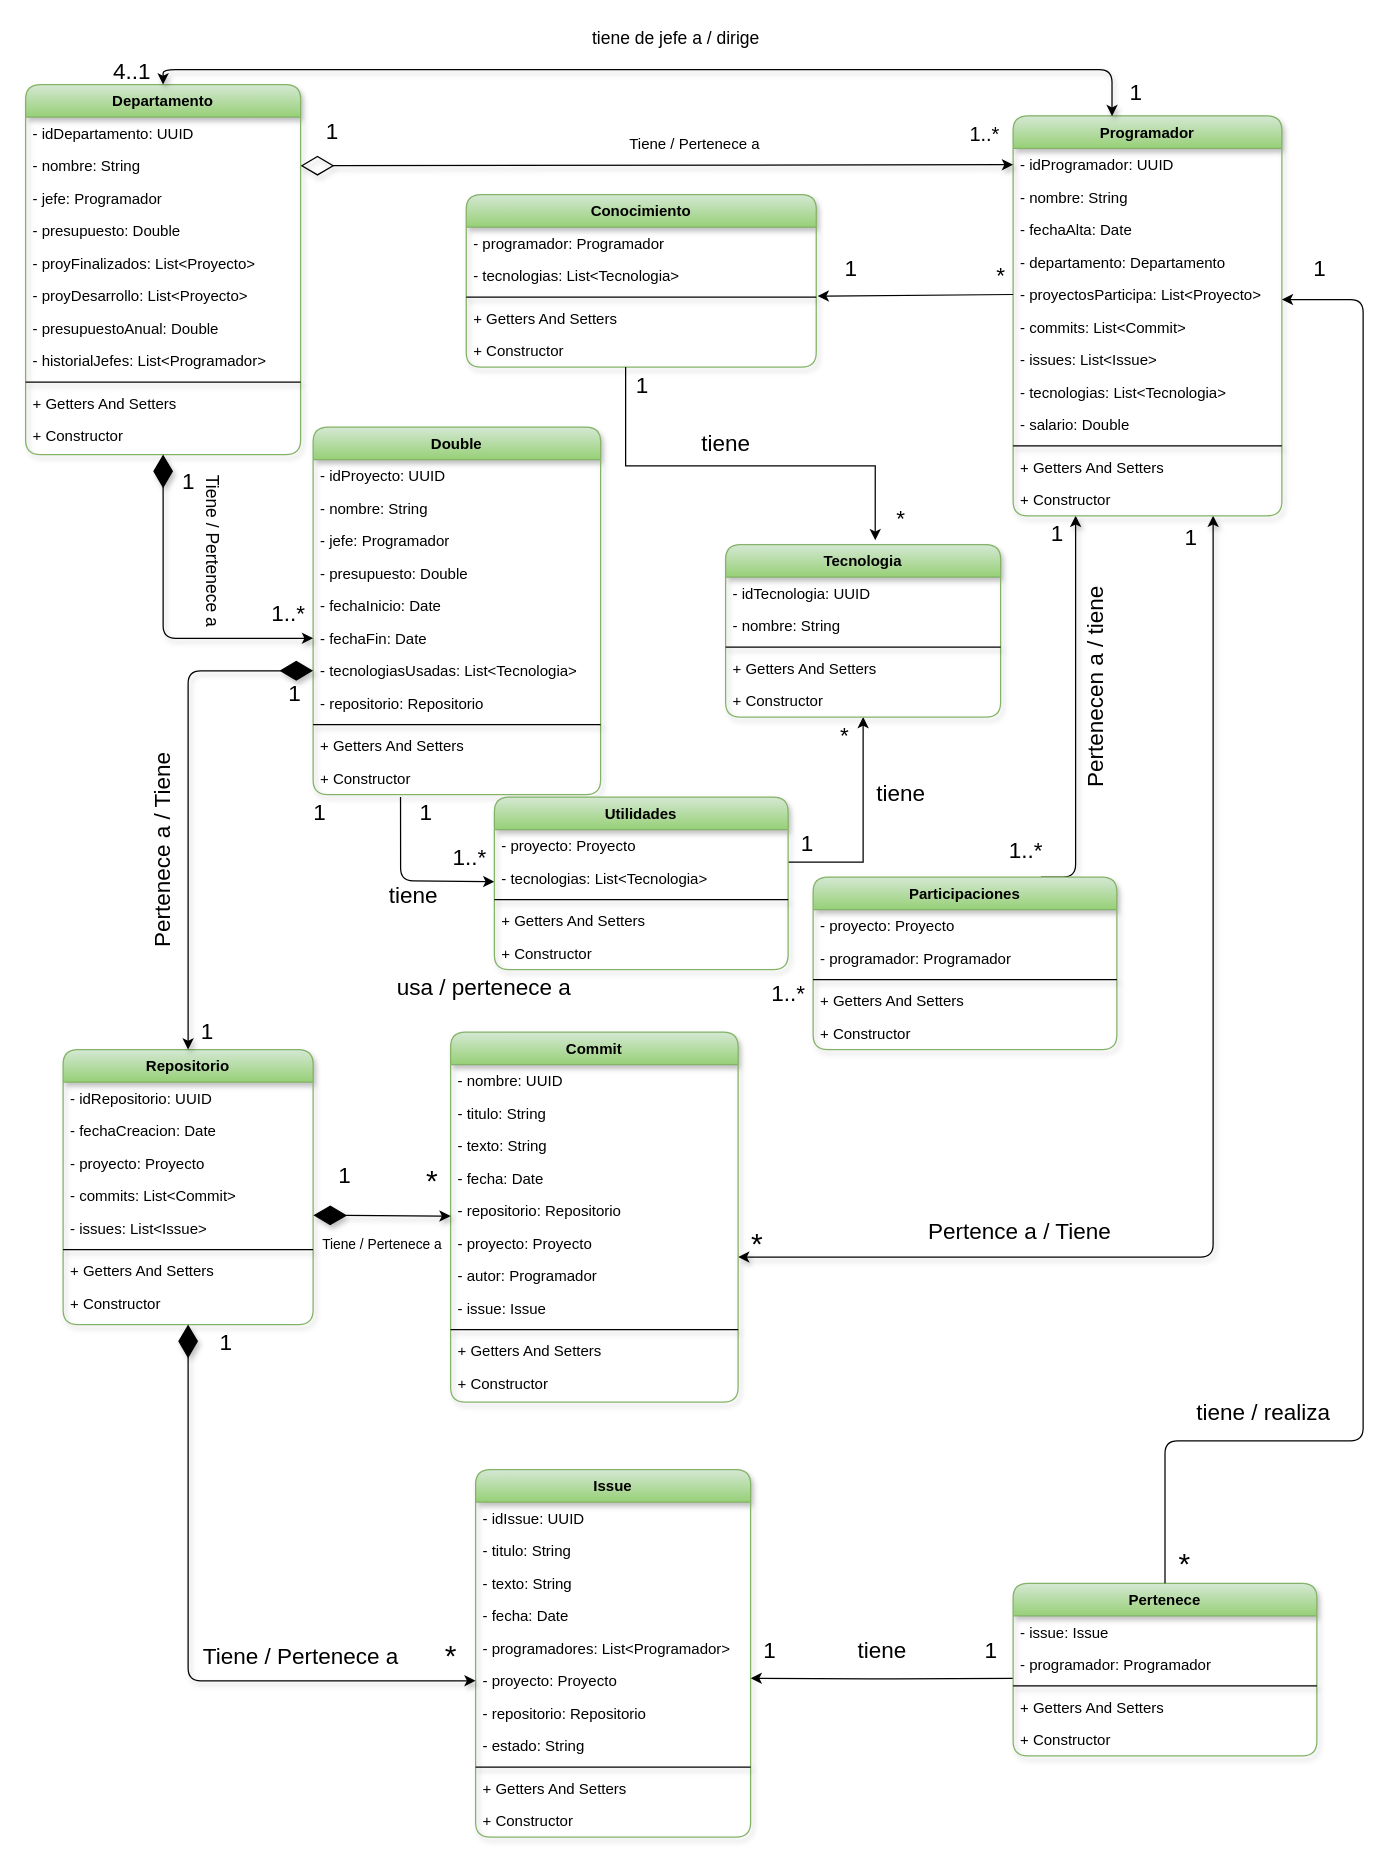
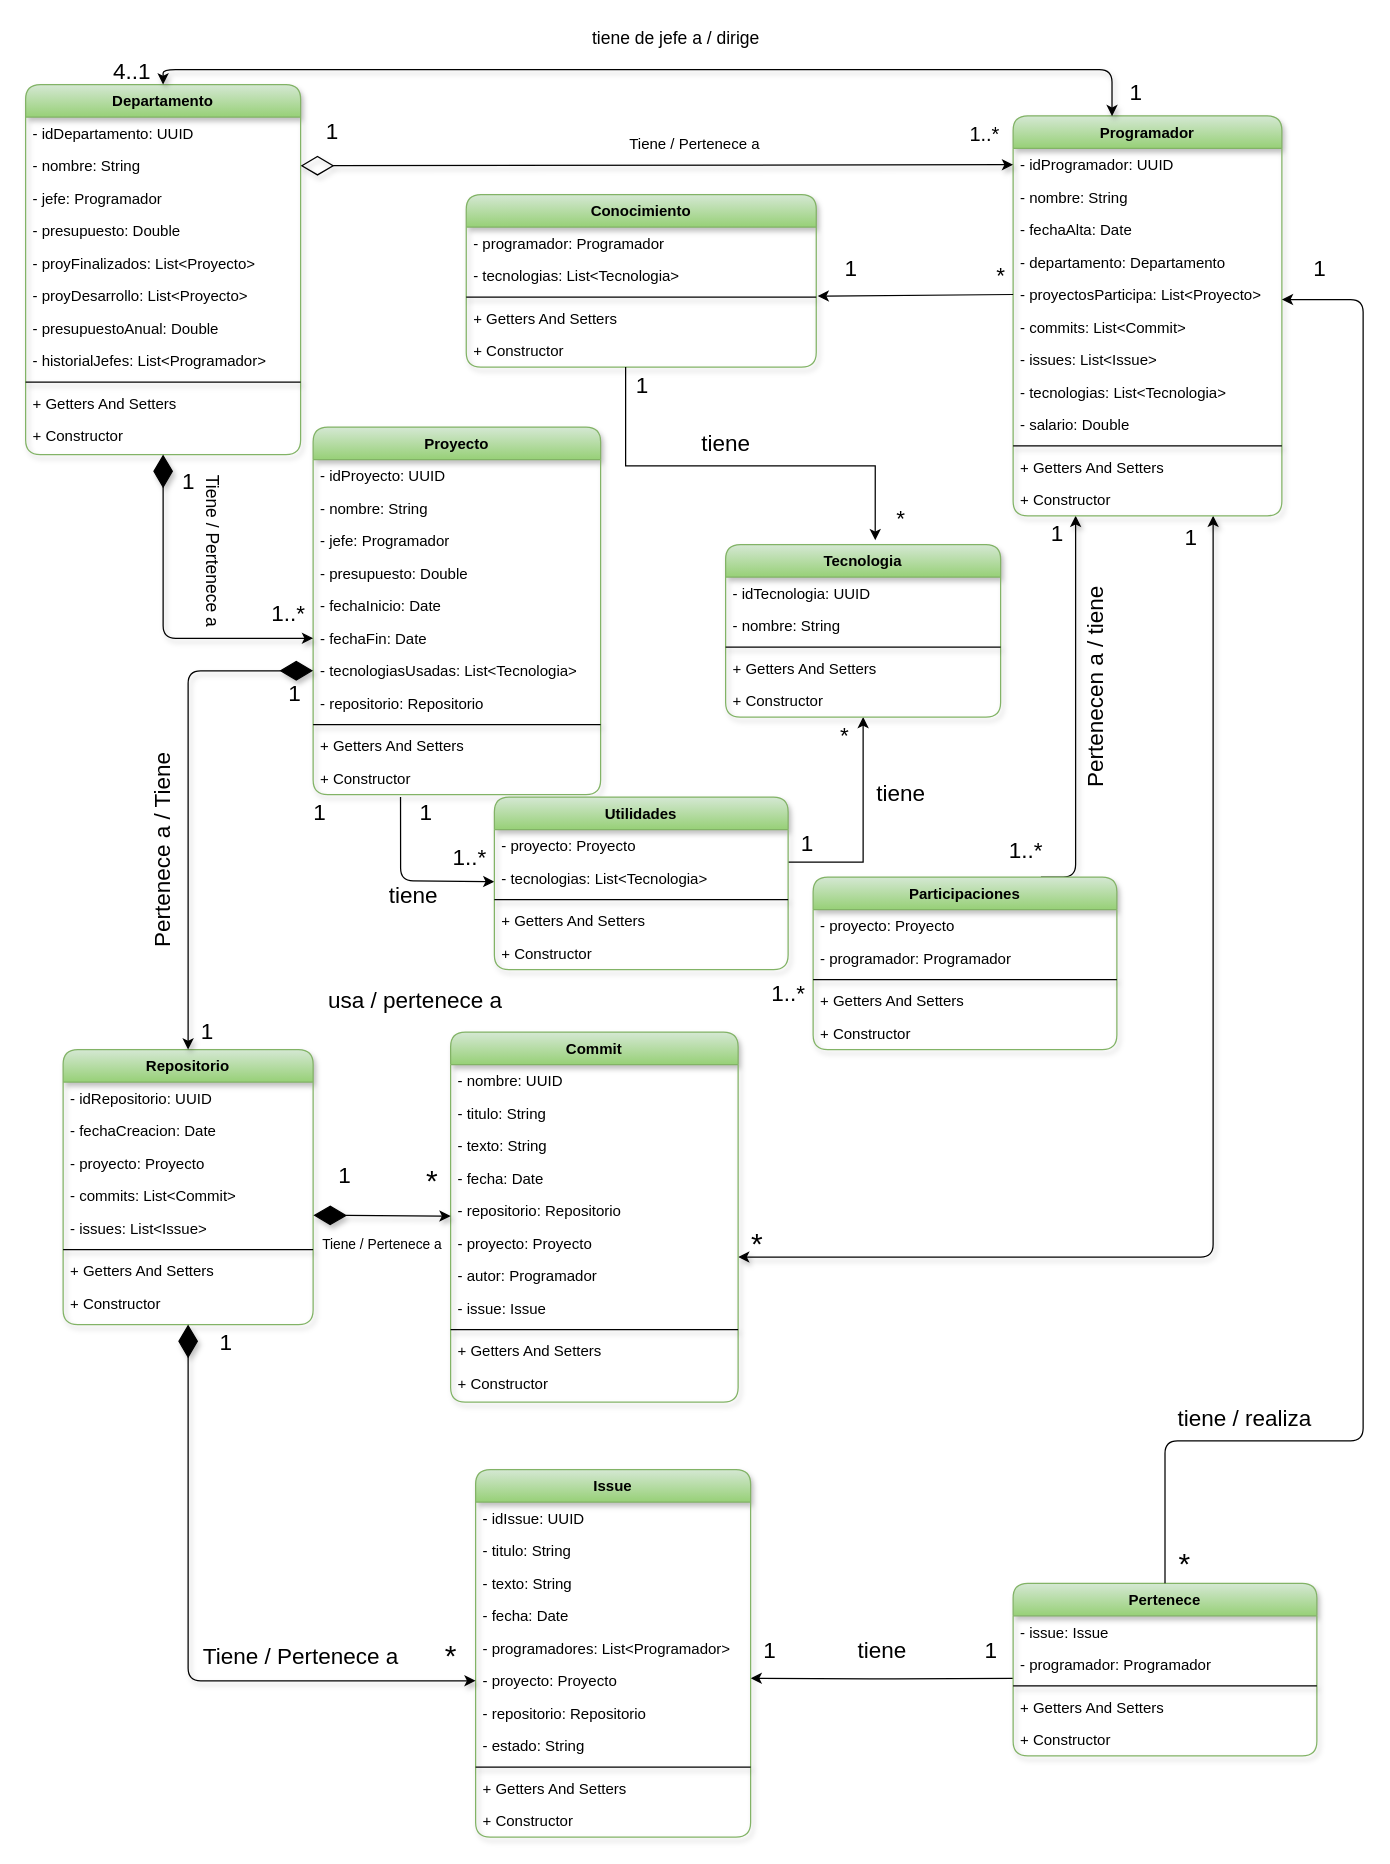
(456, 444) -> (456, 444)
(487, 988) -> (418, 1001)
(1019, 1232) -> none
(1263, 1413) -> (1244, 1419)
